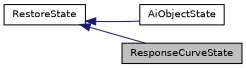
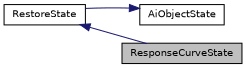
(118, 22) -> (107, 8)
